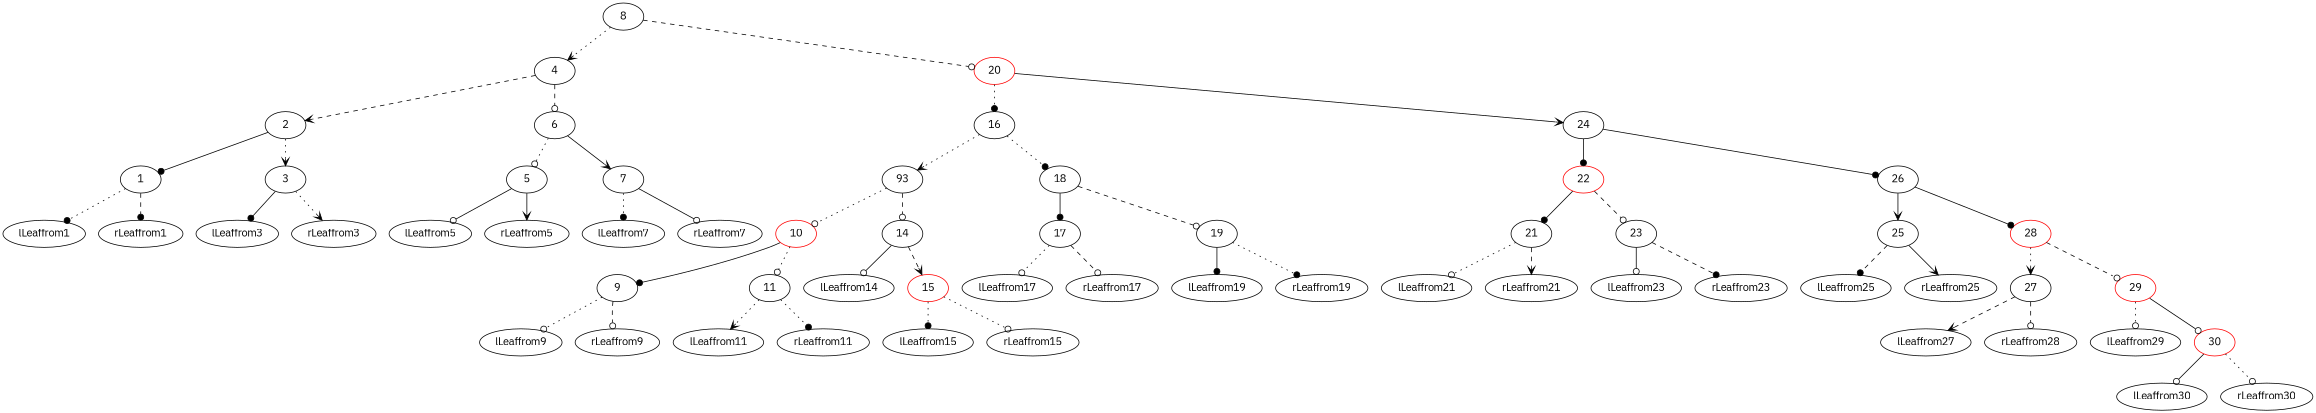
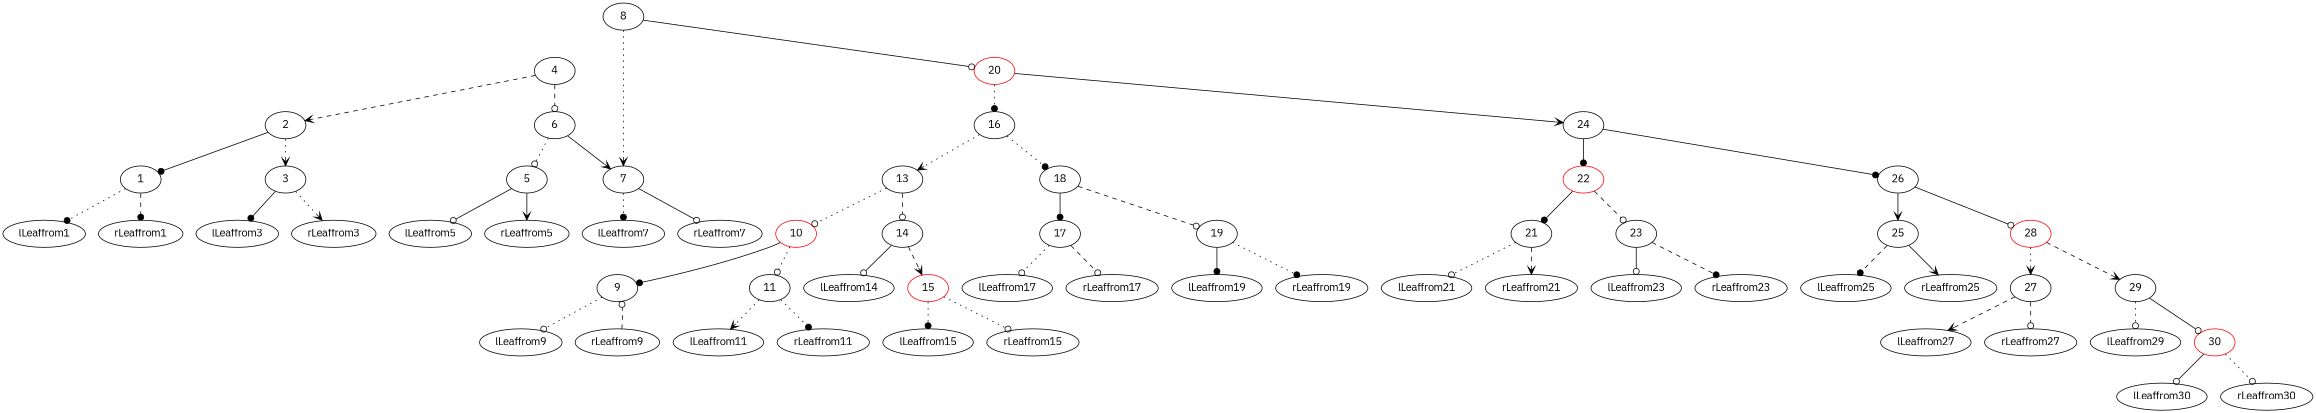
(592, 41) -> (623, 94)
(806, 43) -> (806, 43)
(902, 179) -> (902, 179)
(1961, 206) -> (1961, 206)
(2080, 259) -> (2080, 259)
(2135, 288) -> (2135, 288)
(612, 312) -> (622, 318)
(2031, 342) -> (2031, 342)
